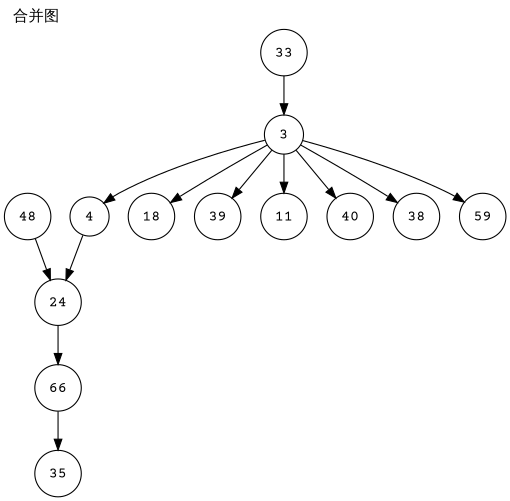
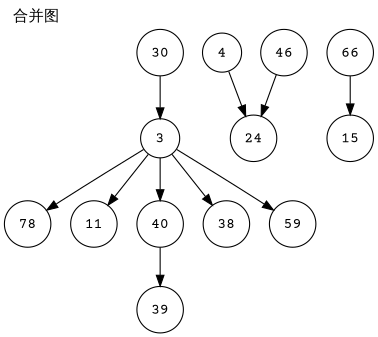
(284, 53) -> (160, 53)
(187, 164) -> none
(256, 170) -> (160, 261)
(28, 217) -> (284, 53)
(151, 217) -> (28, 224)
(58, 340) -> none
(58, 474) -> (350, 138)
